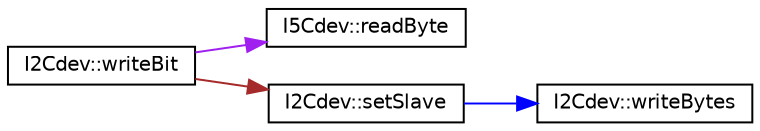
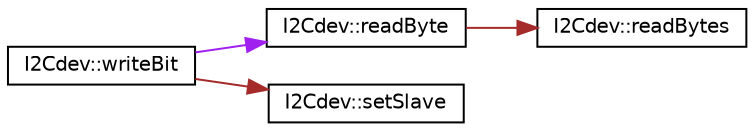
(366, 28) -> (366, 28)
none -> (642, 28)
(645, 103) -> none
